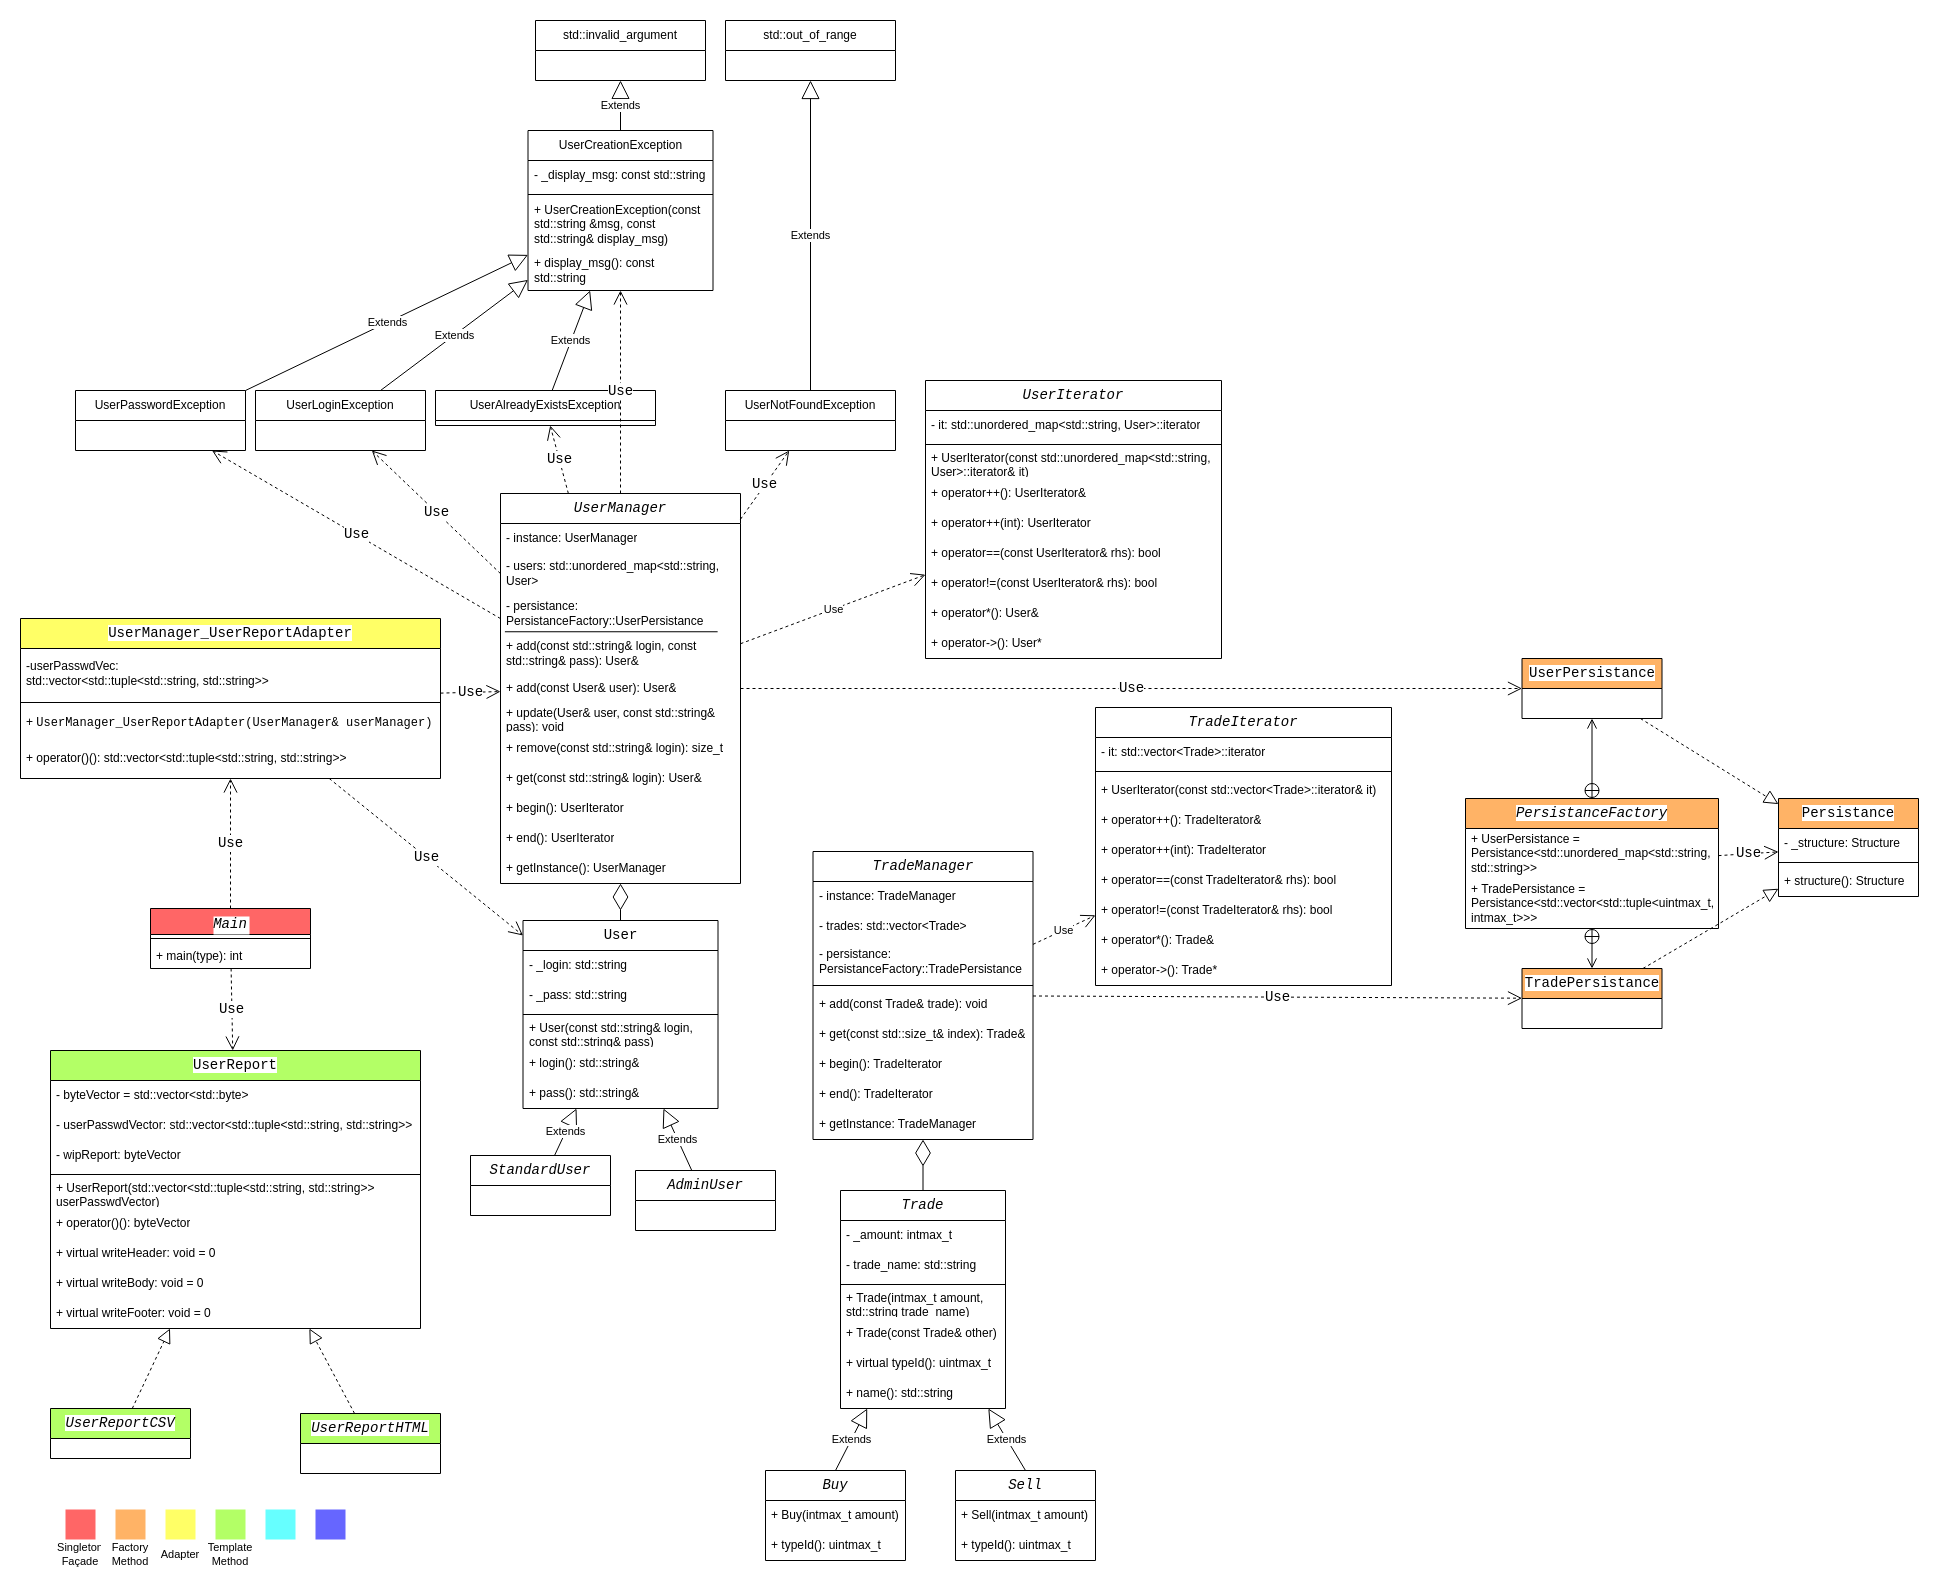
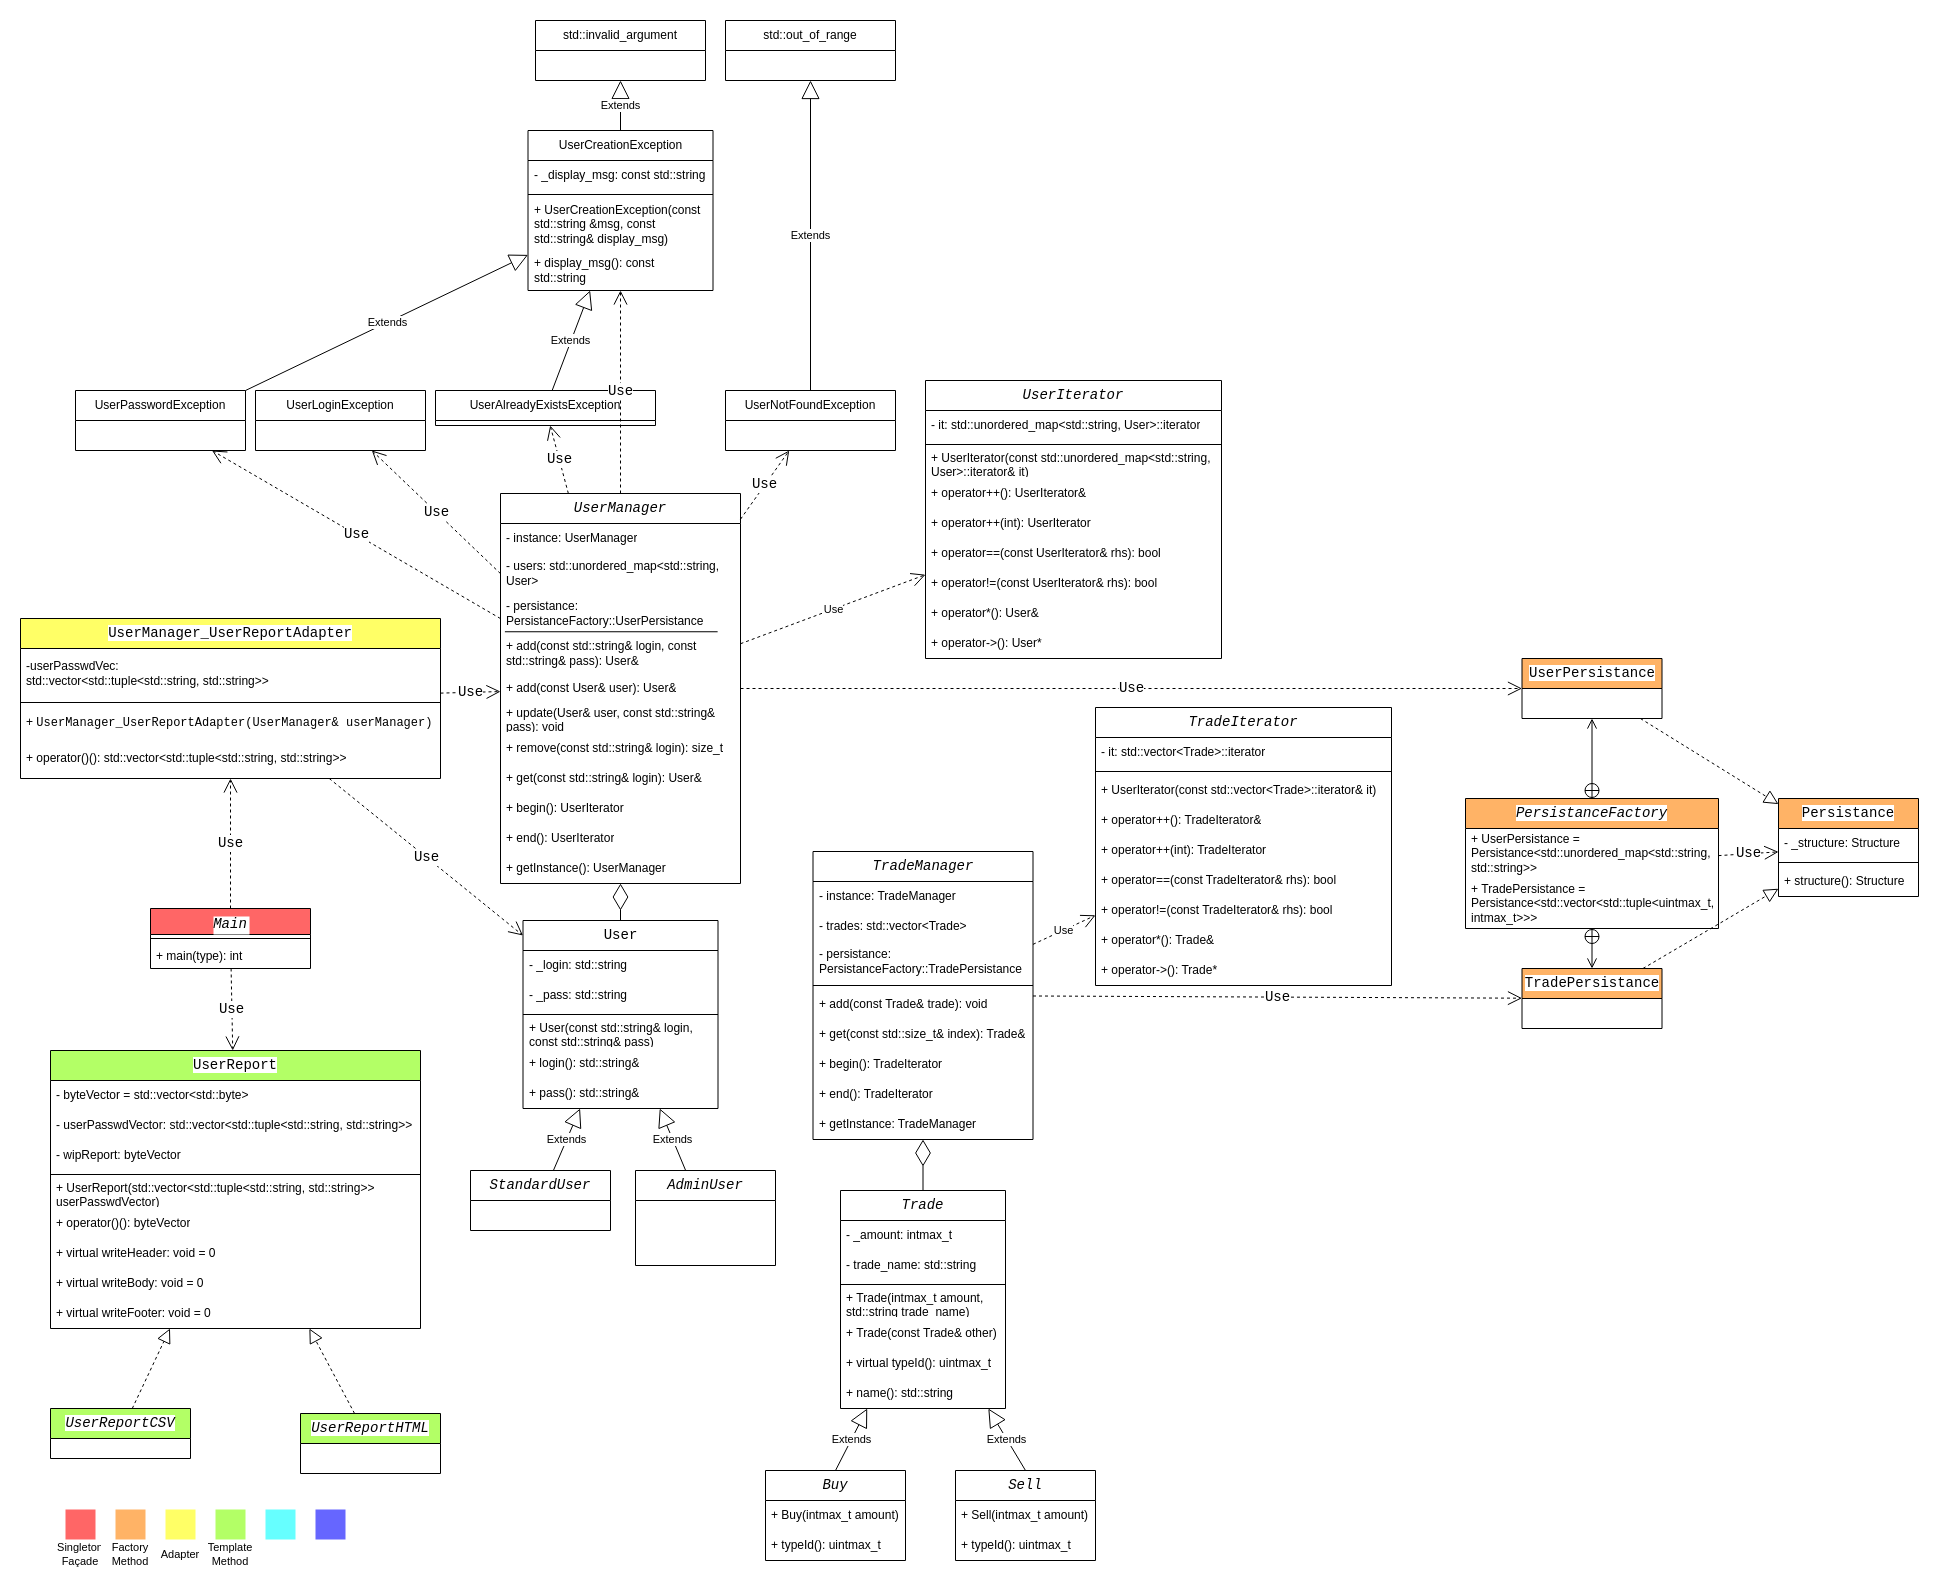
(446, 341) -> none
(541, 1186) -> (541, 1201)
(706, 1201) -> (706, 1218)
